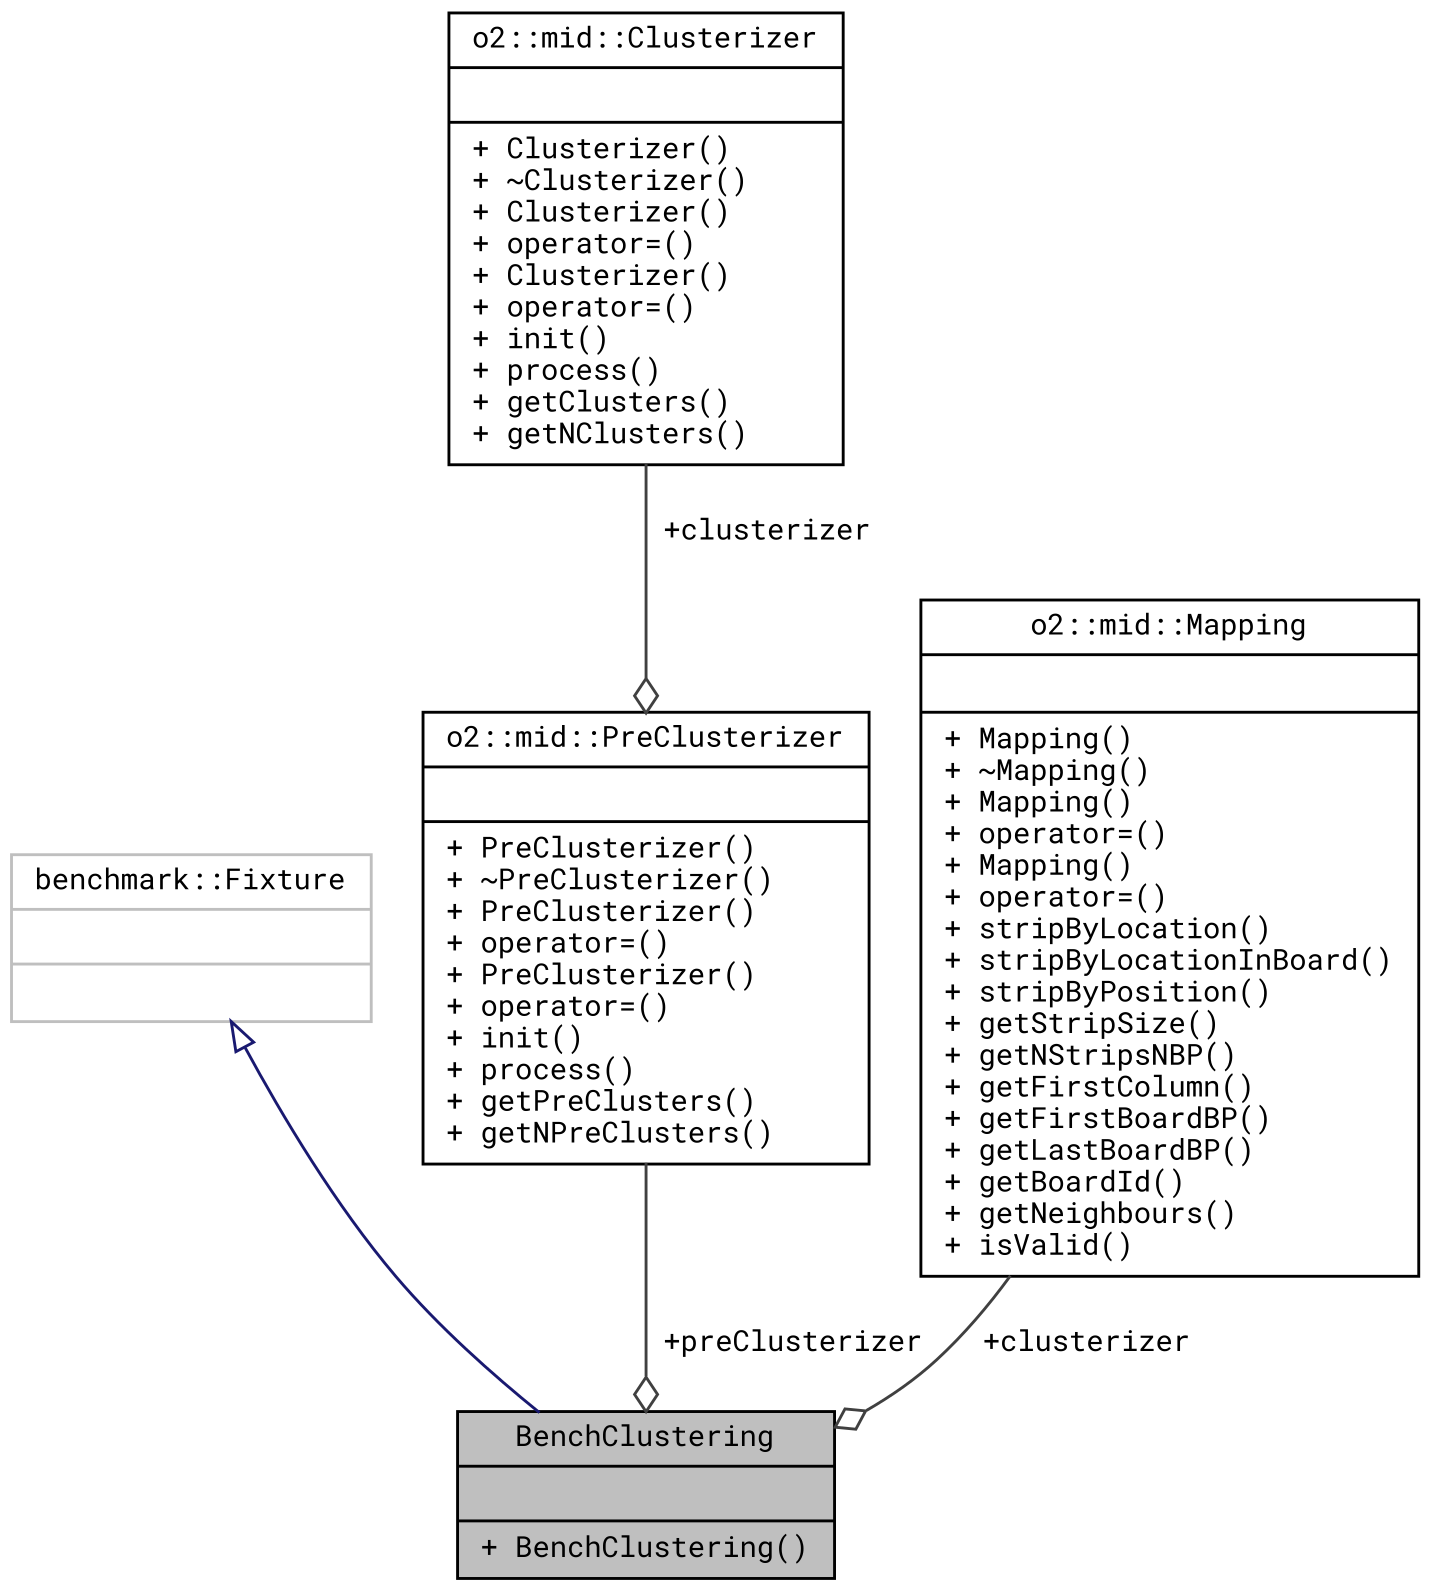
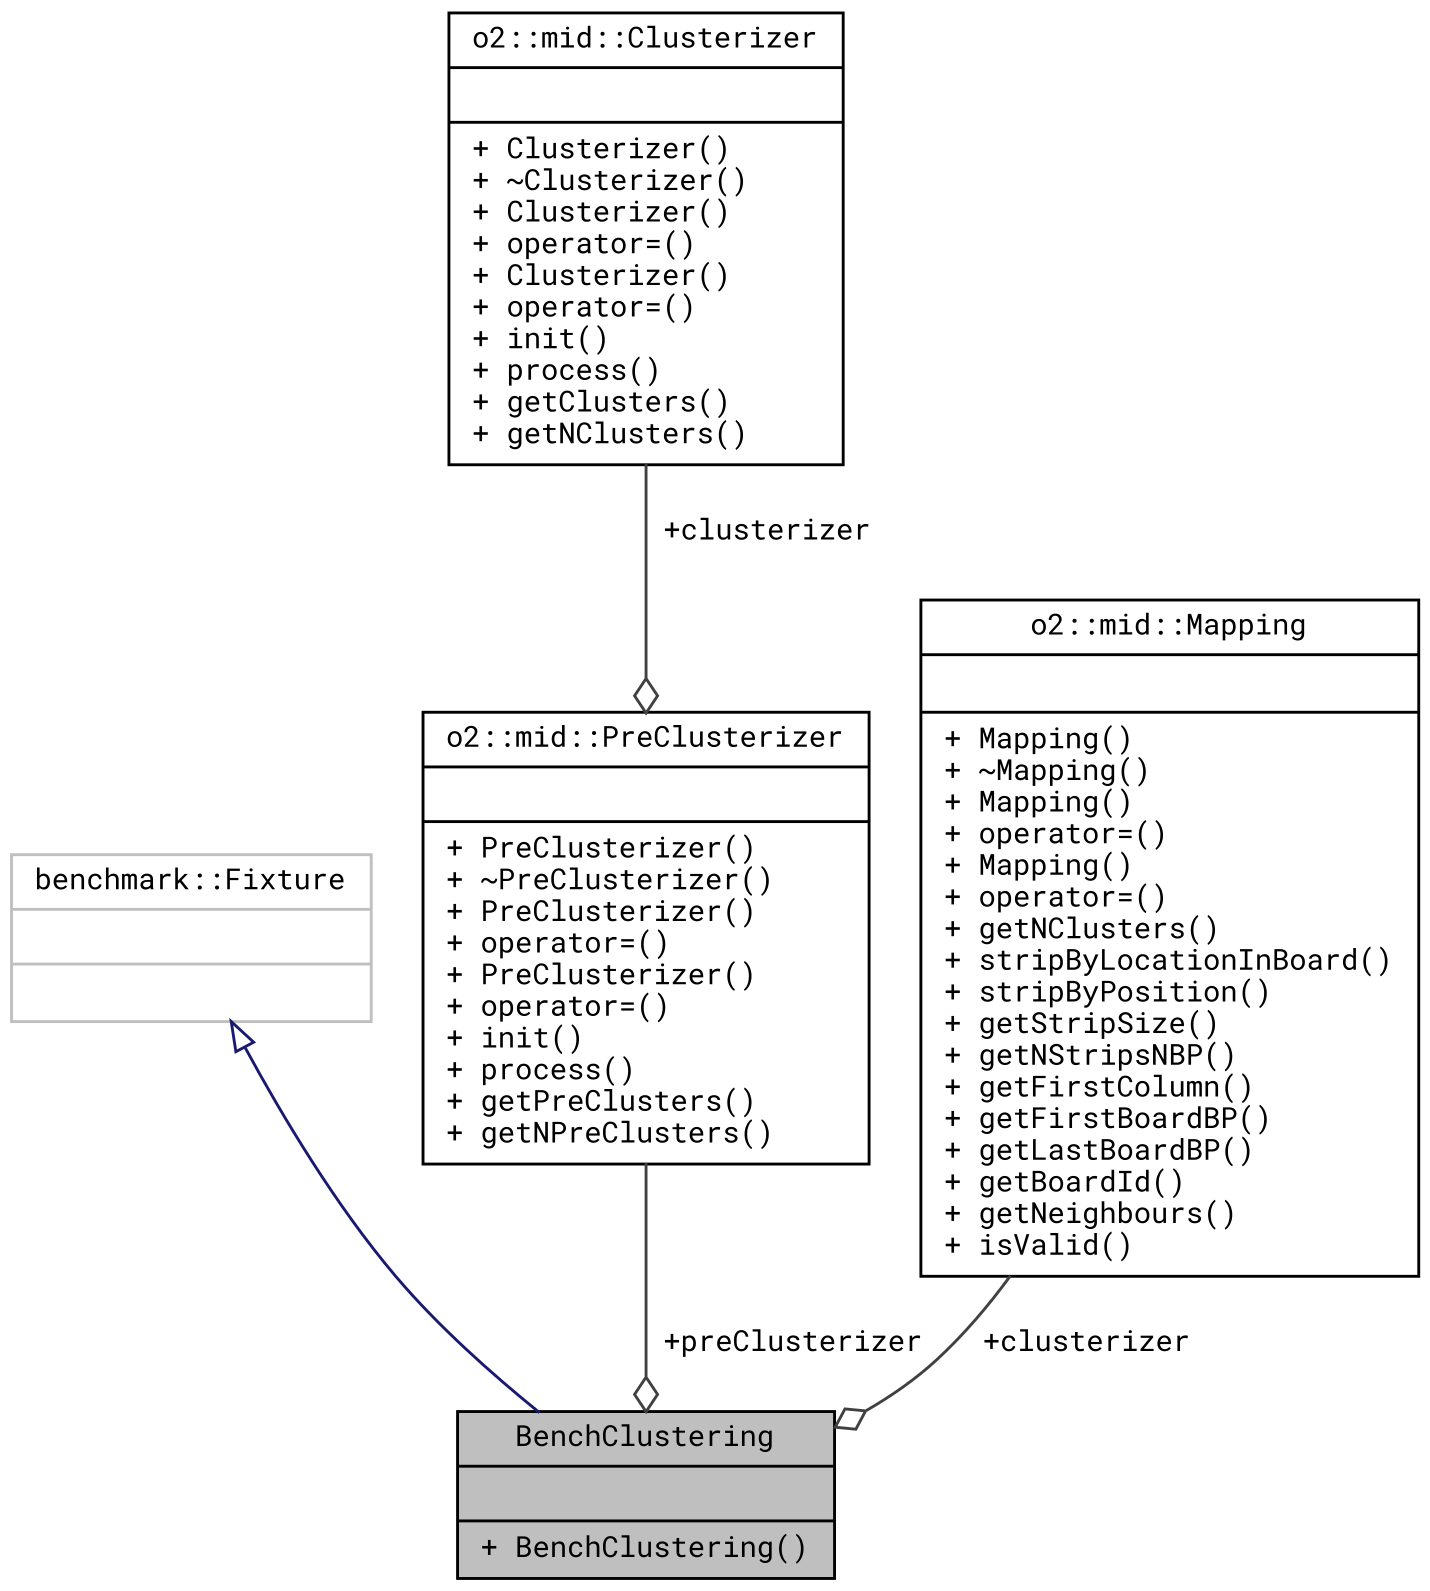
(1109, 930) -> (1083, 930)
